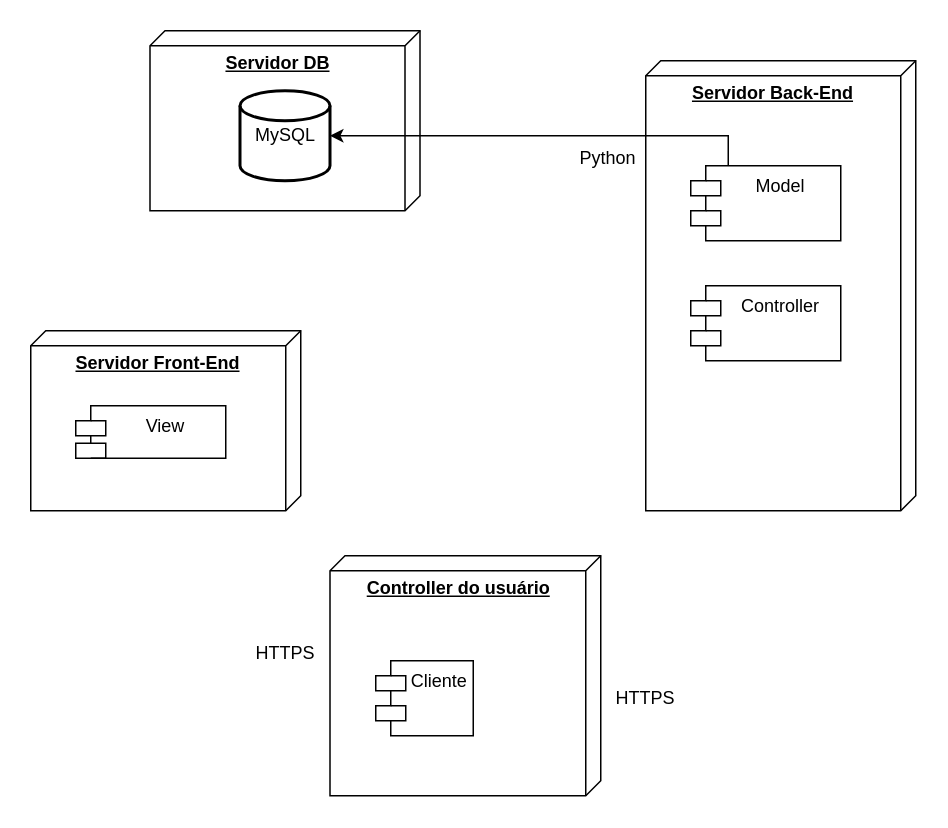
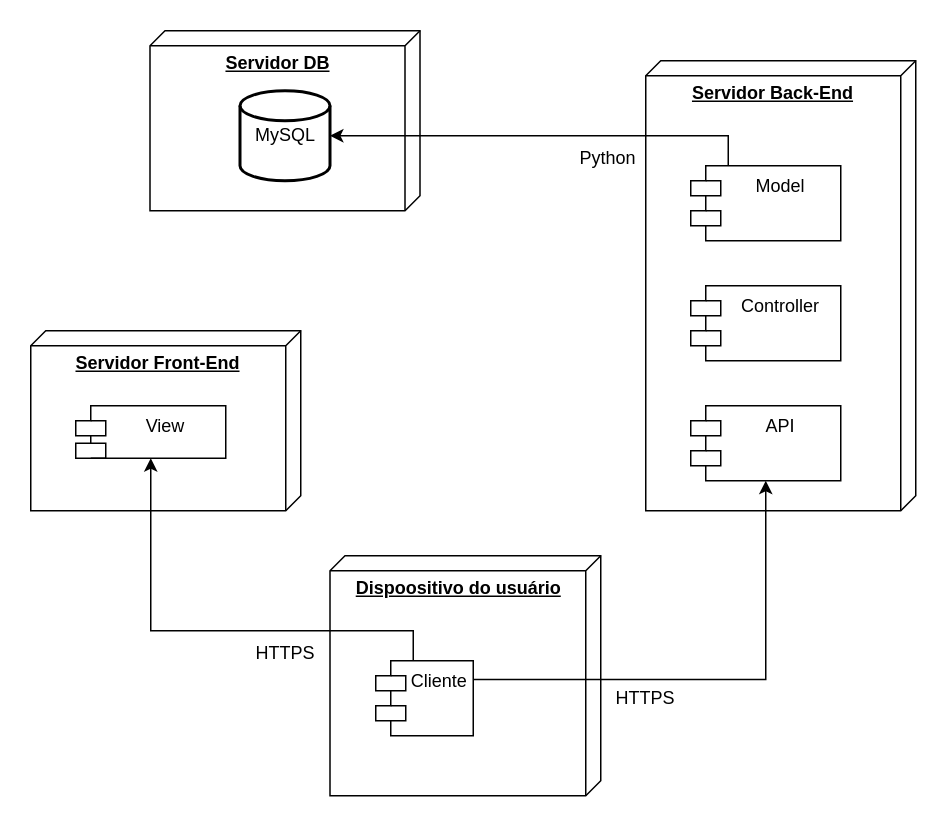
none -> (766, 443)
(459, 589) -> (459, 589)
none -> (218, 631)
none -> (714, 680)
